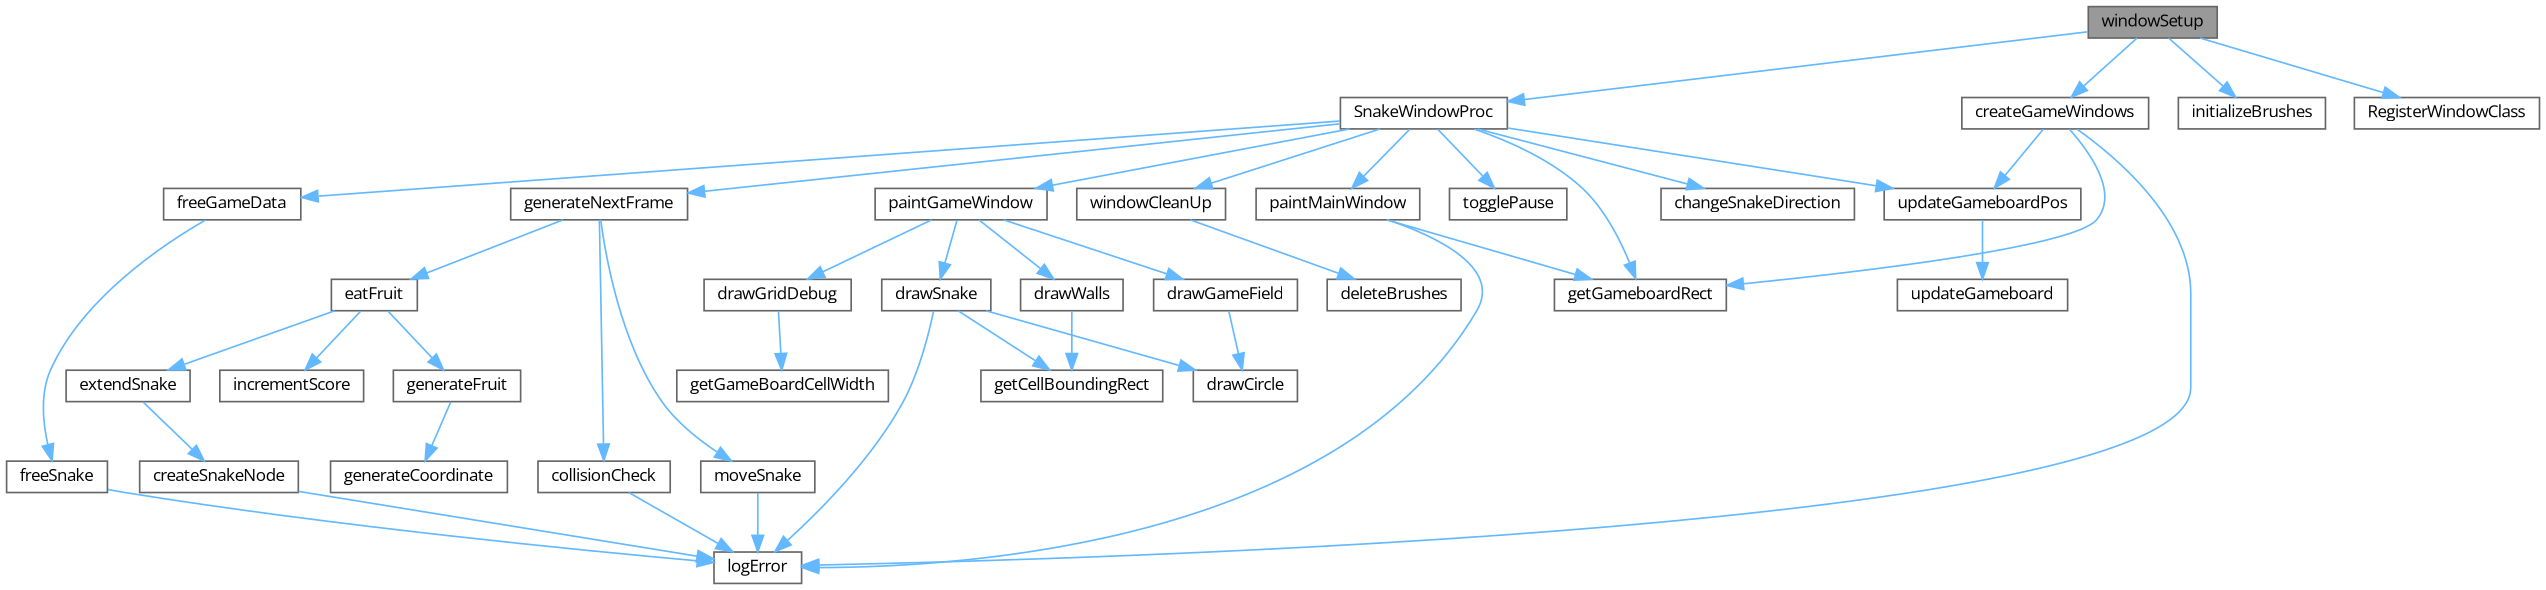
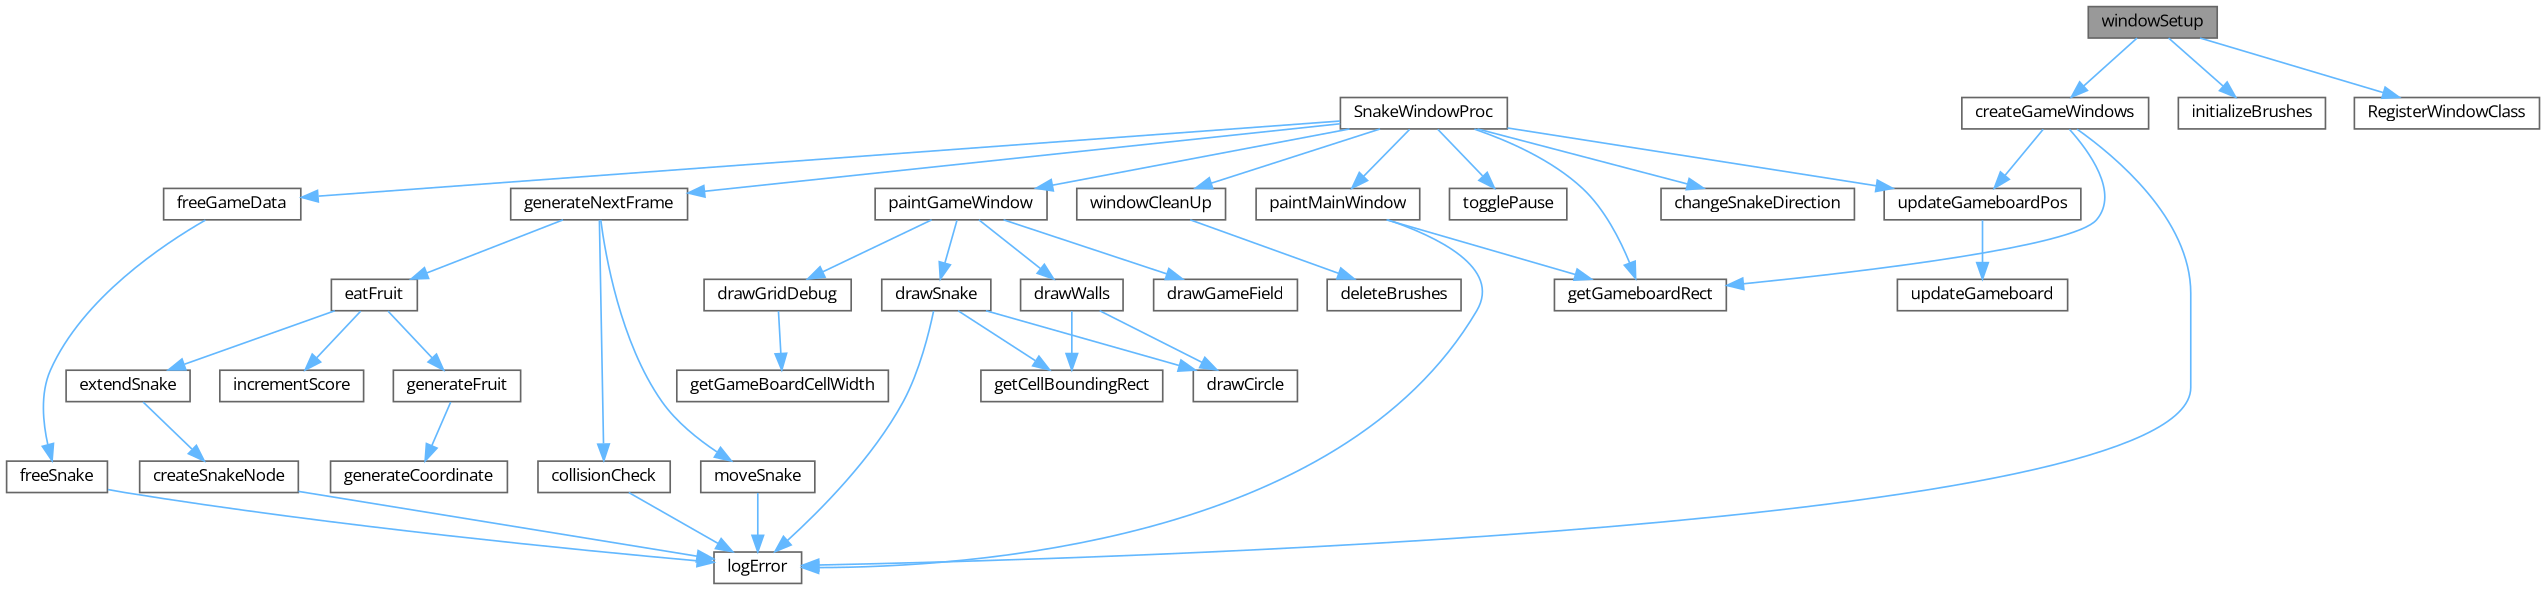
(1806, 66) -> none
(1234, 333) -> (1151, 337)
